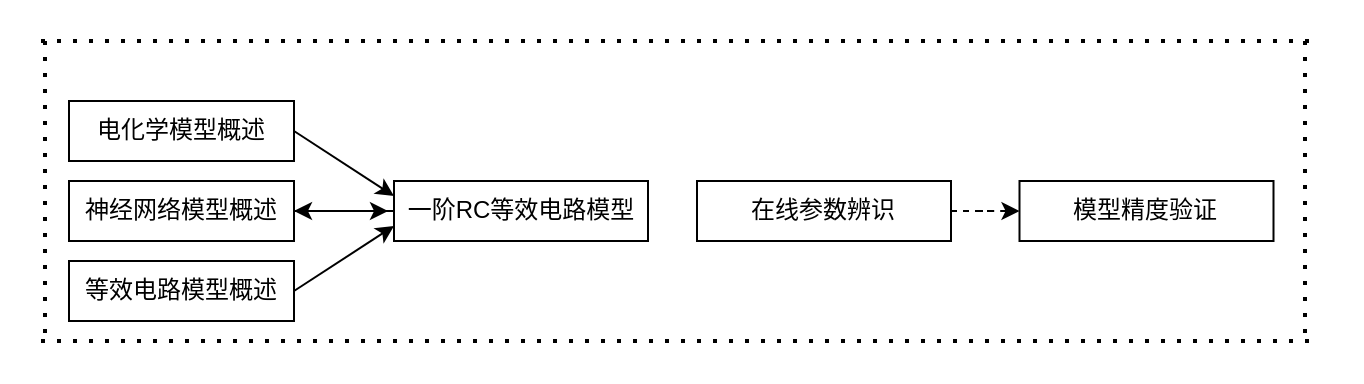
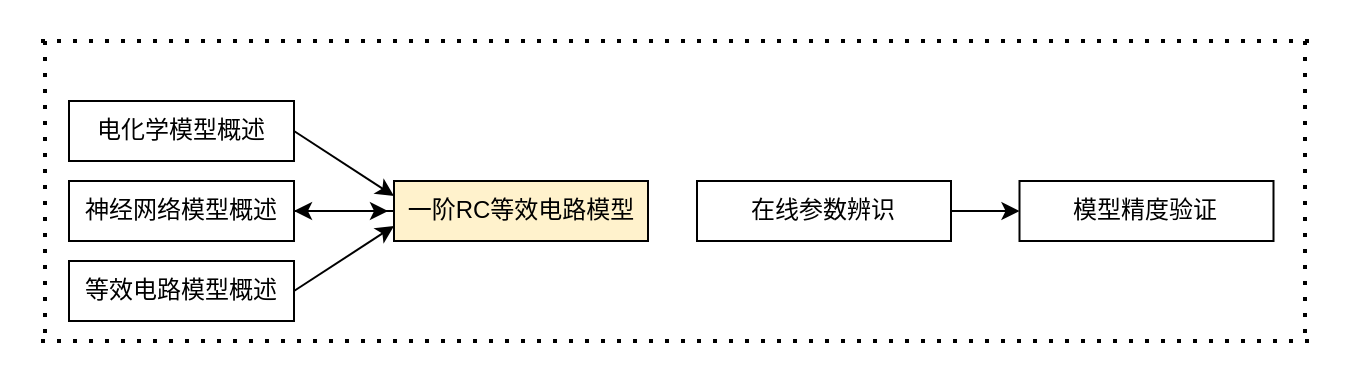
(521, 211) -> (521, 211)
(988, 211) -> (988, 211)
